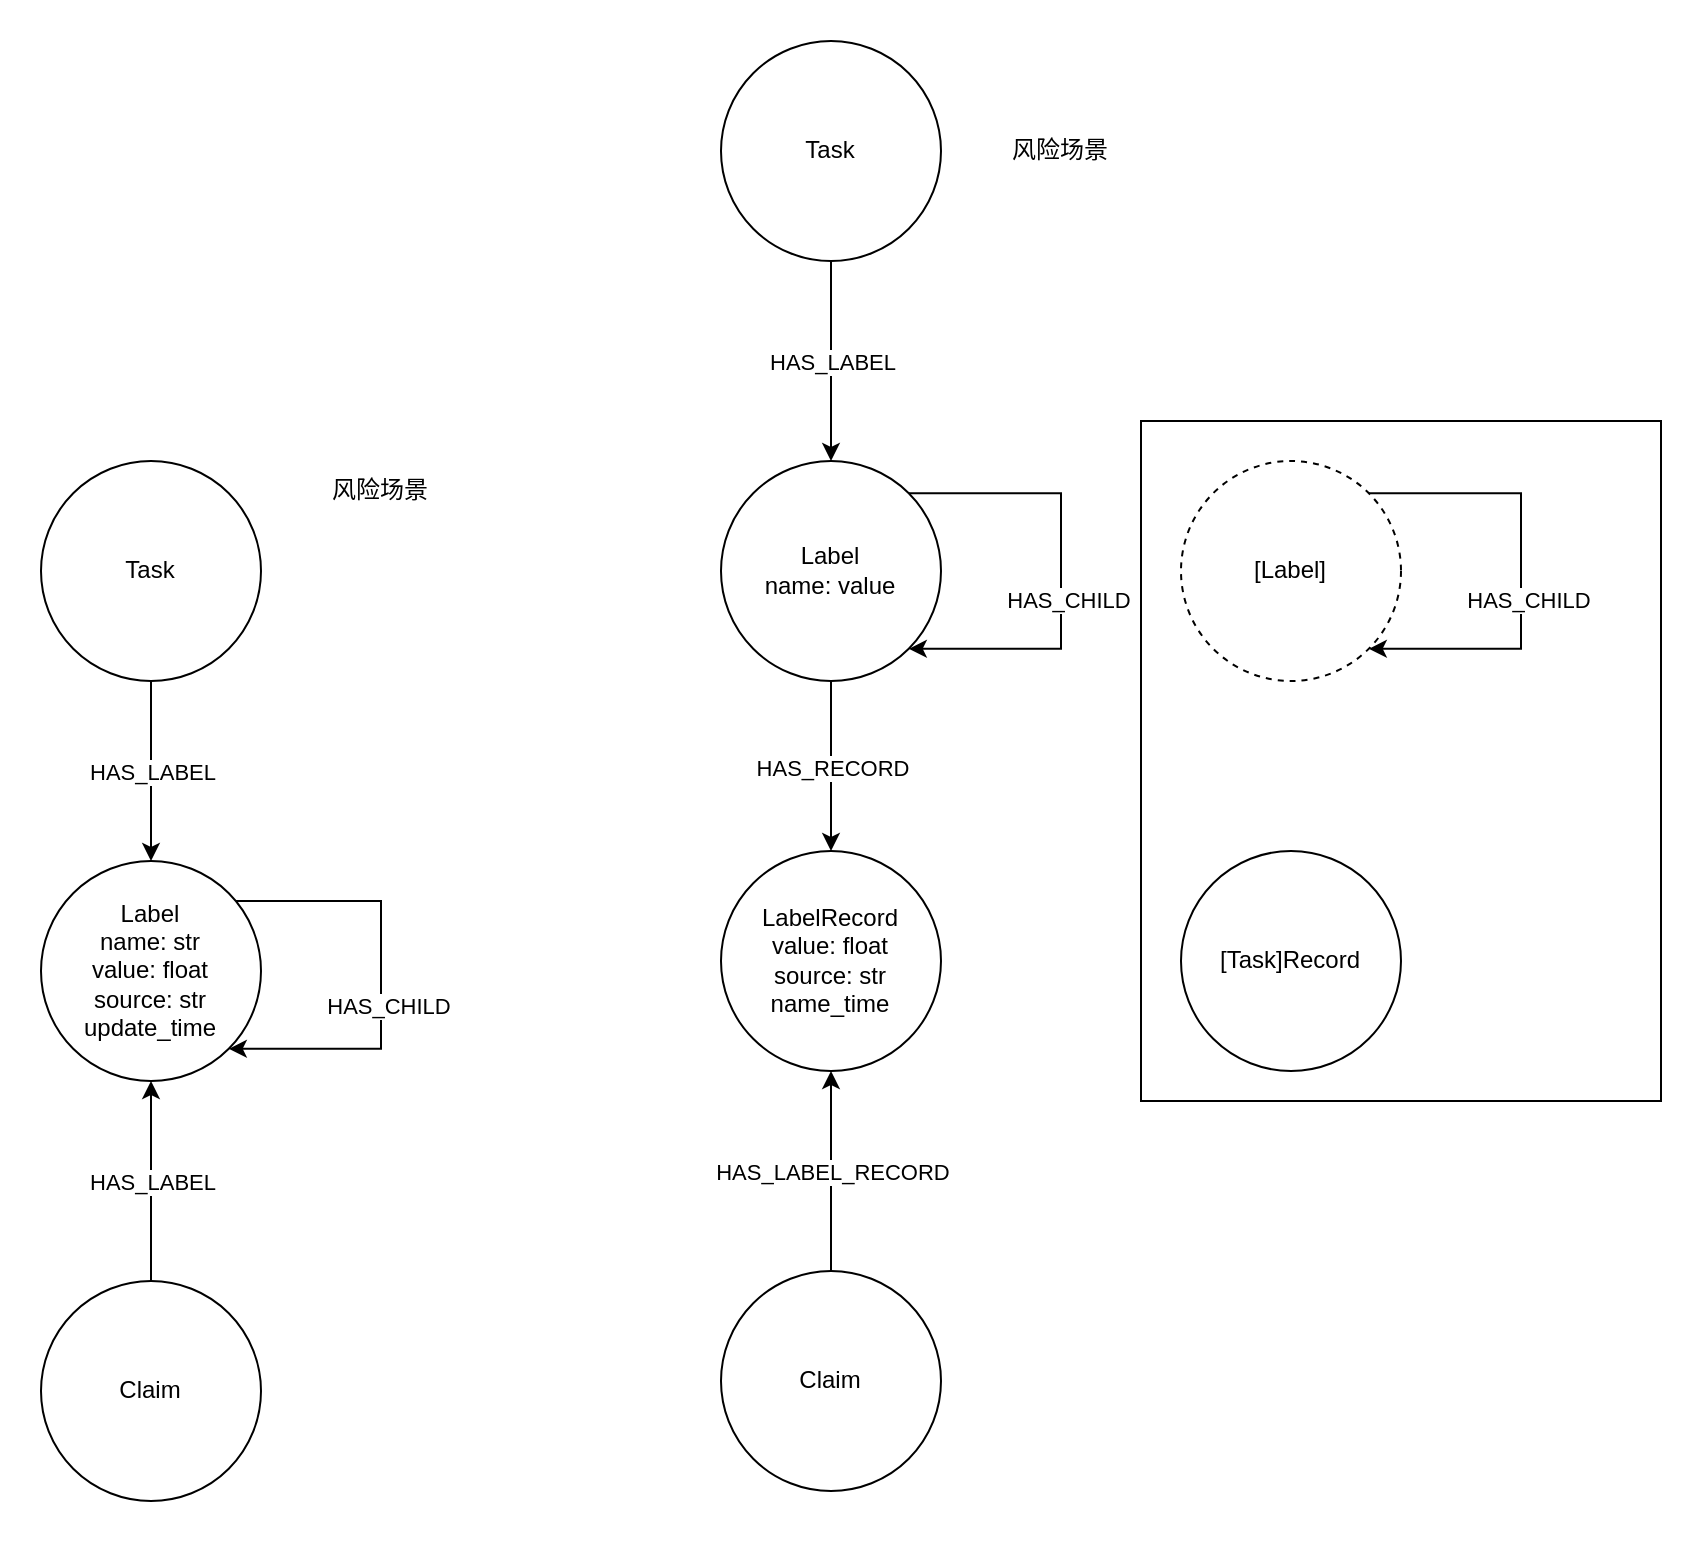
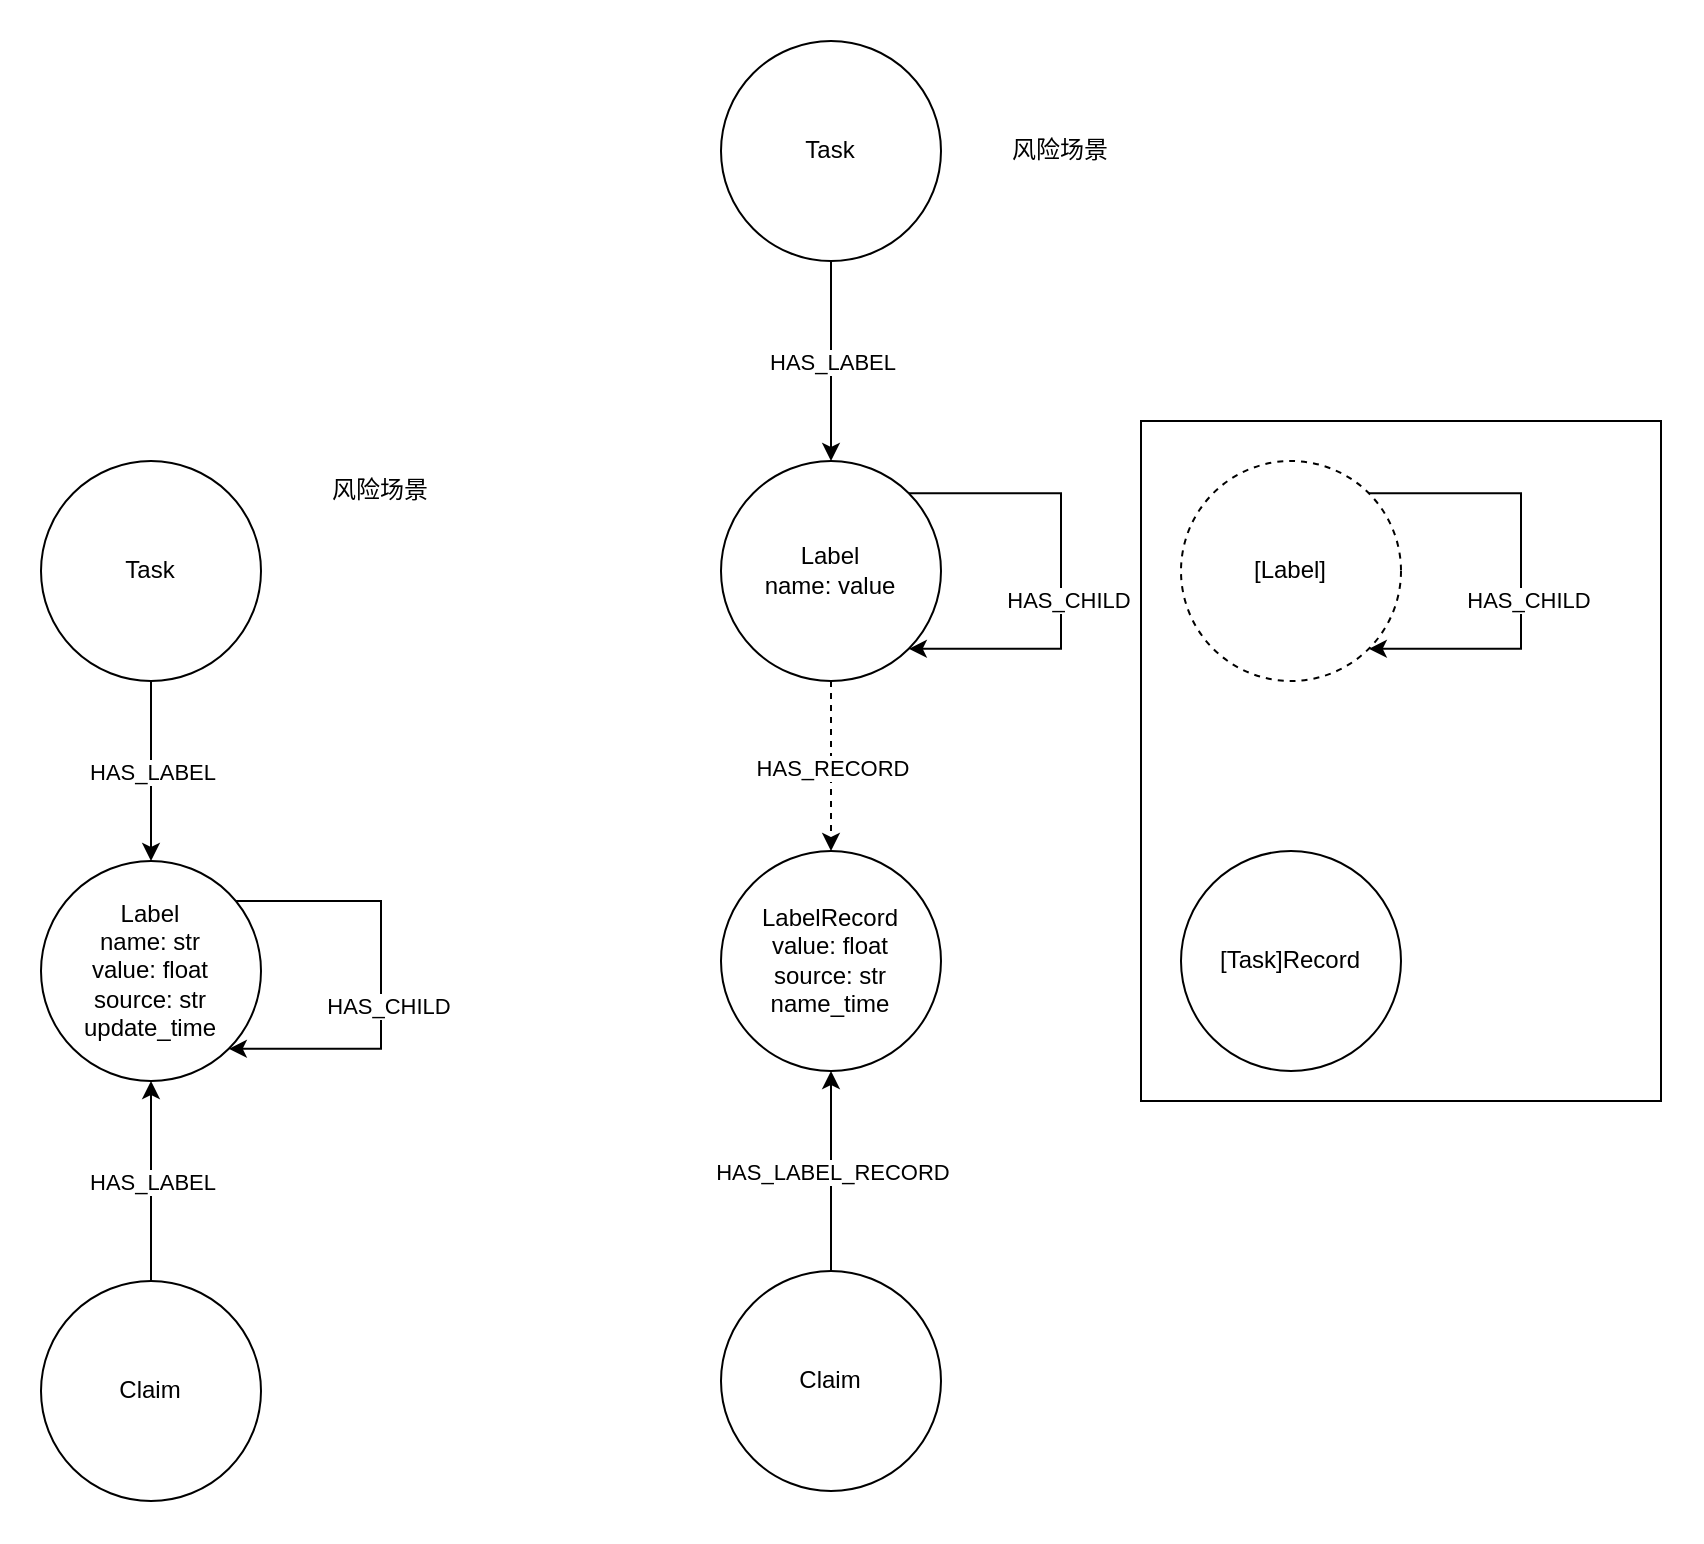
(831, 718) -> (831, 718)
